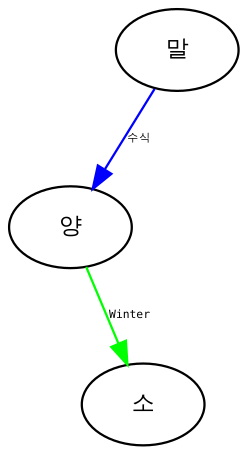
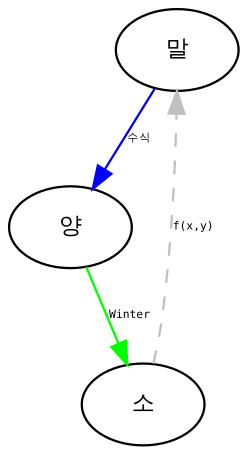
none -> (170, 239)
